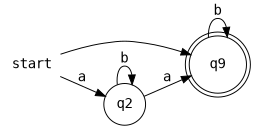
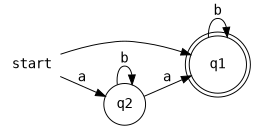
(218, 65) -> (218, 65)
